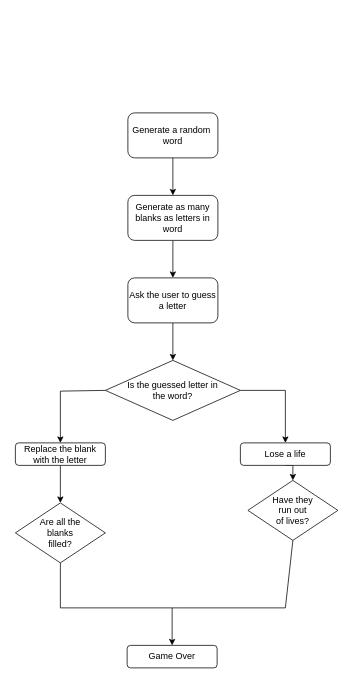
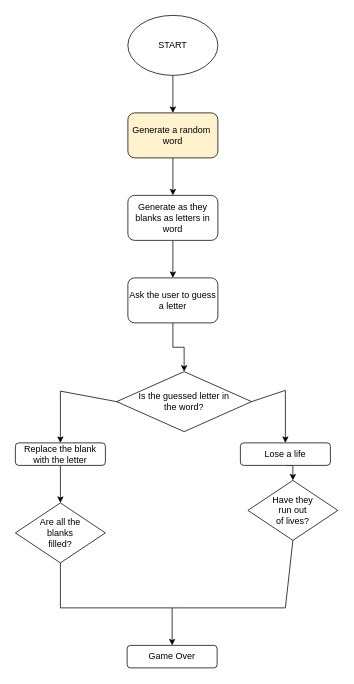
none -> (173, 45)
none -> (173, 106)
(173, 135) -> (173, 135)
(173, 218) -> (173, 218)
(173, 390) -> (184, 402)
